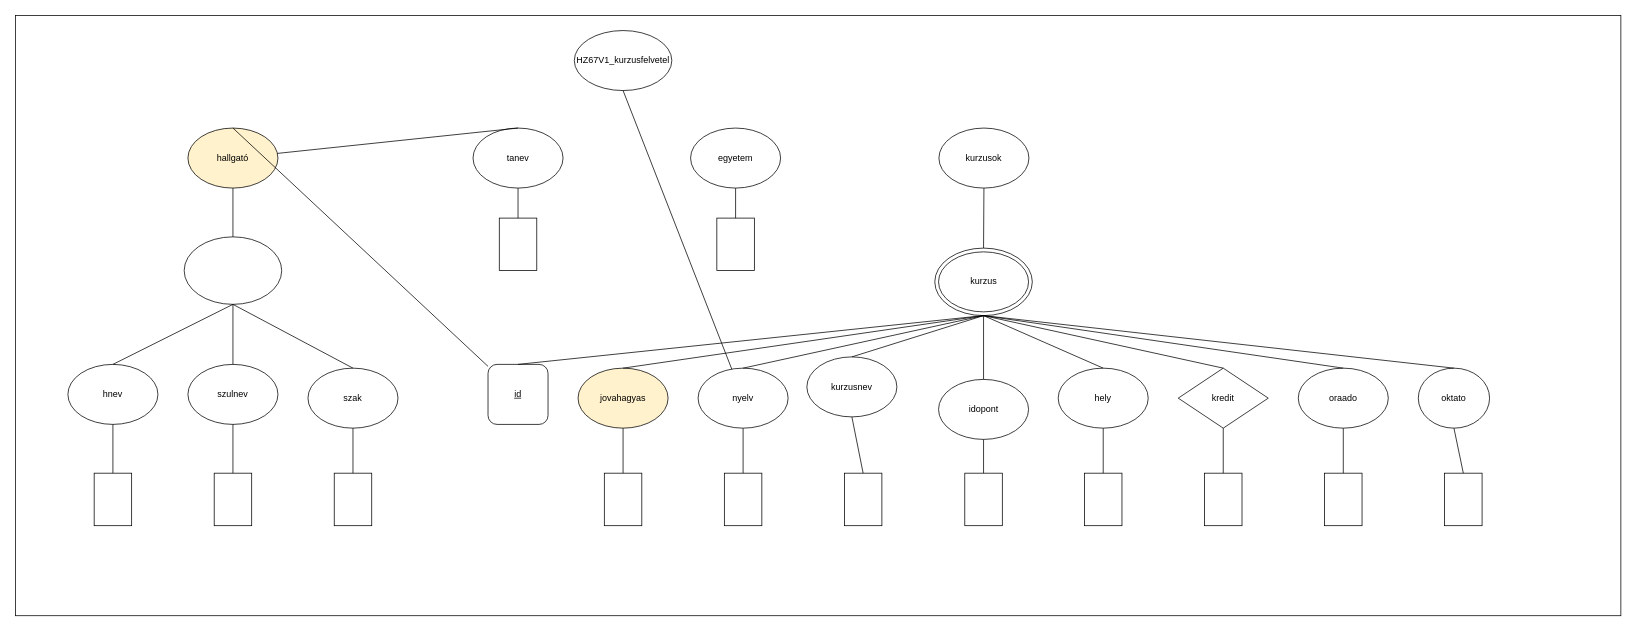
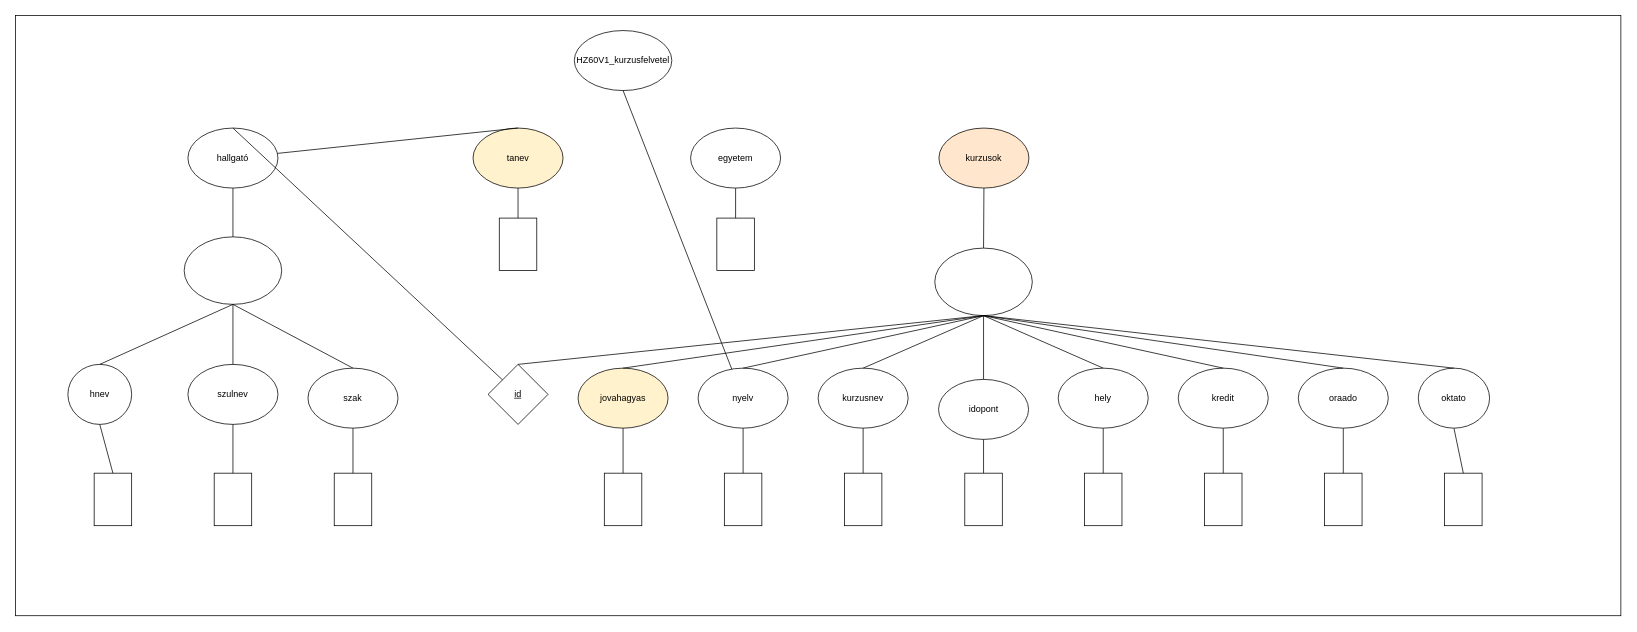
(623, 60) -> (623, 60)
(233, 158) -> (233, 158)
(518, 158) -> (518, 158)
(984, 158) -> (984, 158)
(983, 282) -> none
(852, 387) -> (863, 398)
(113, 394) -> (100, 394)
(518, 394) -> (518, 394)
(1223, 398) -> (1223, 398)
